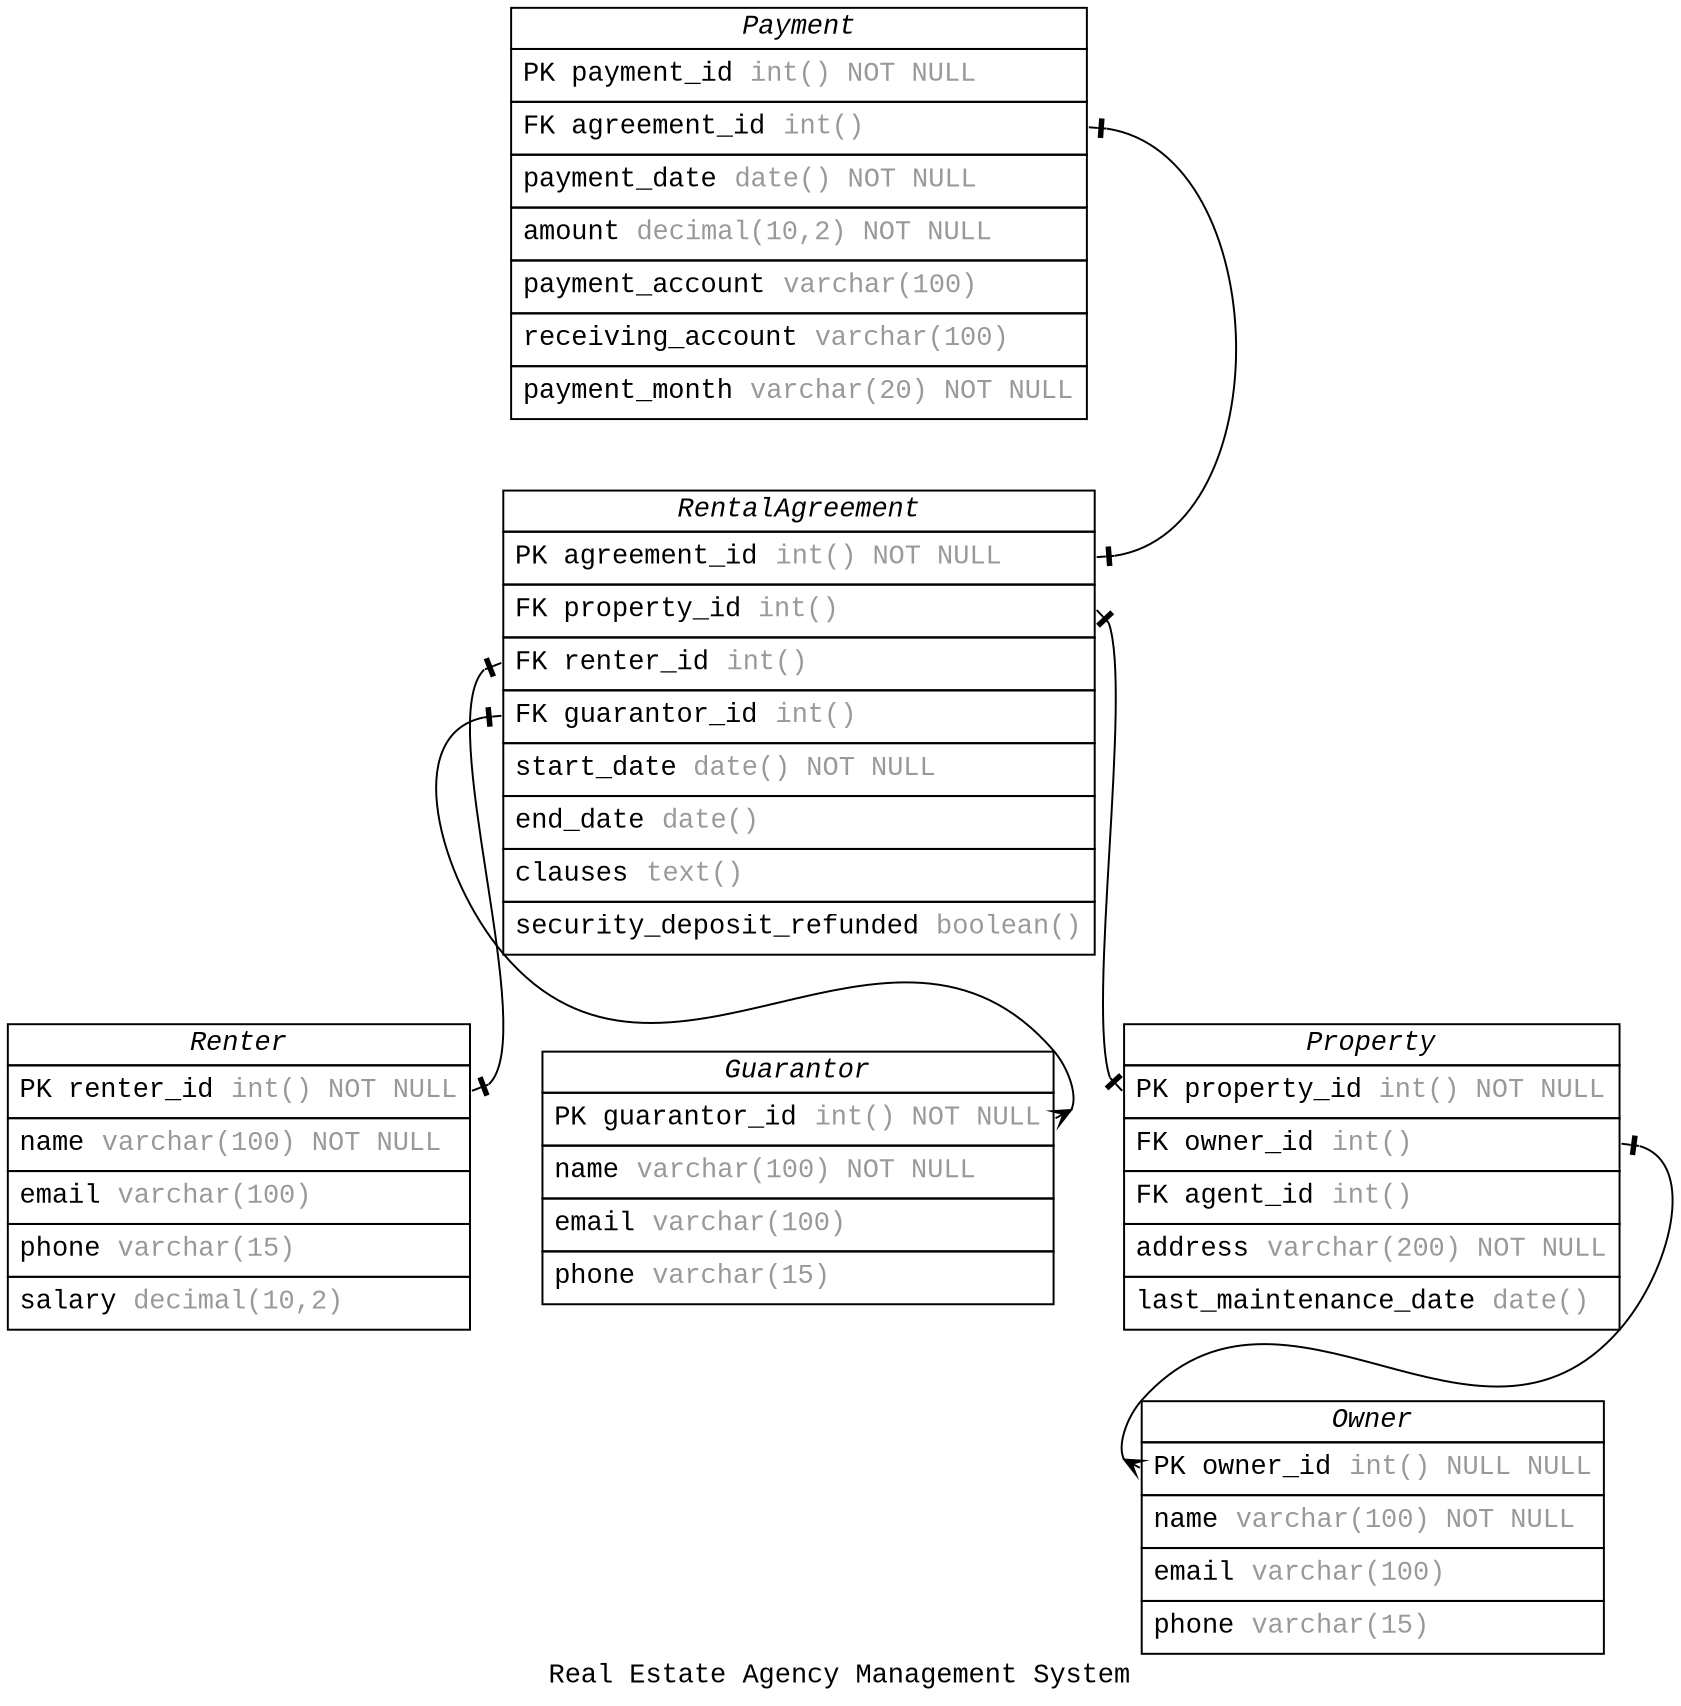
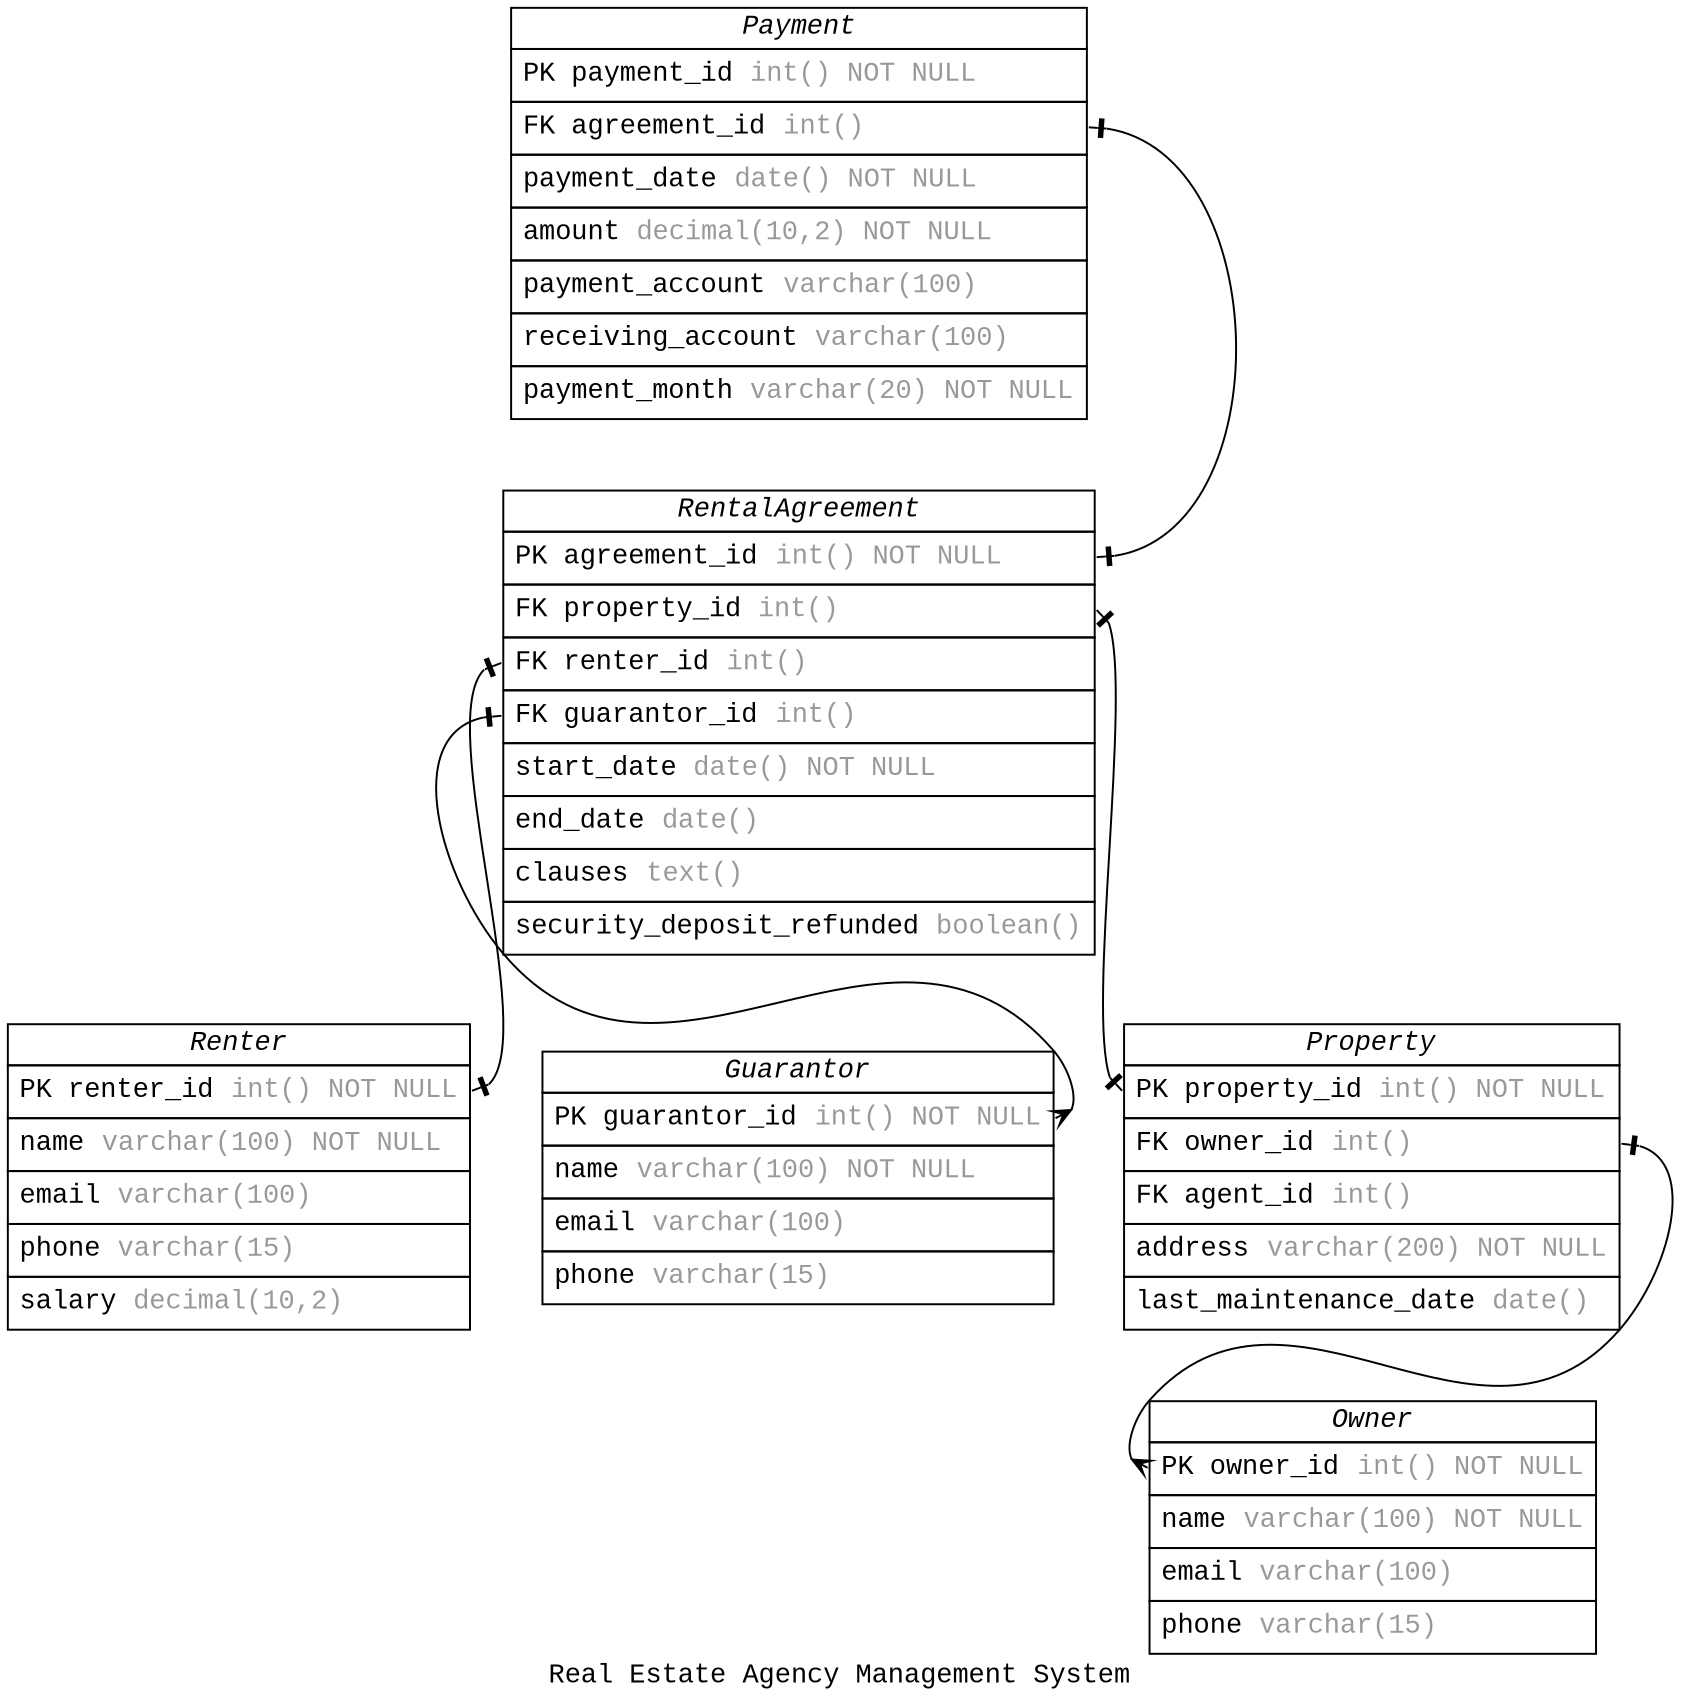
(1471, 1466) -> (1471, 1466)
